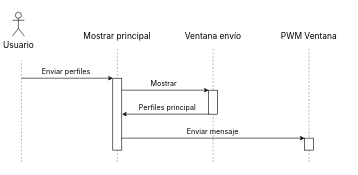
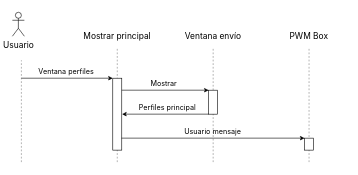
(309, 36) -> (309, 36)
(66, 72) -> (66, 72)
(213, 132) -> (213, 132)
